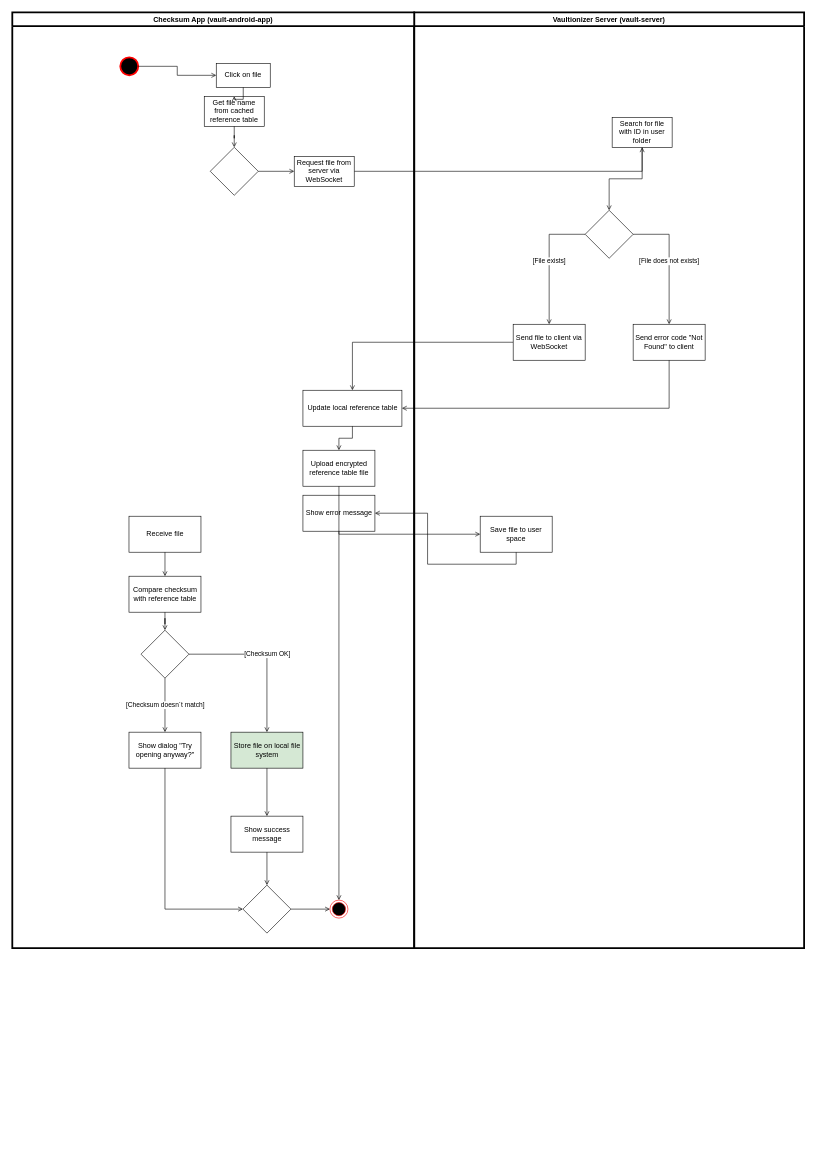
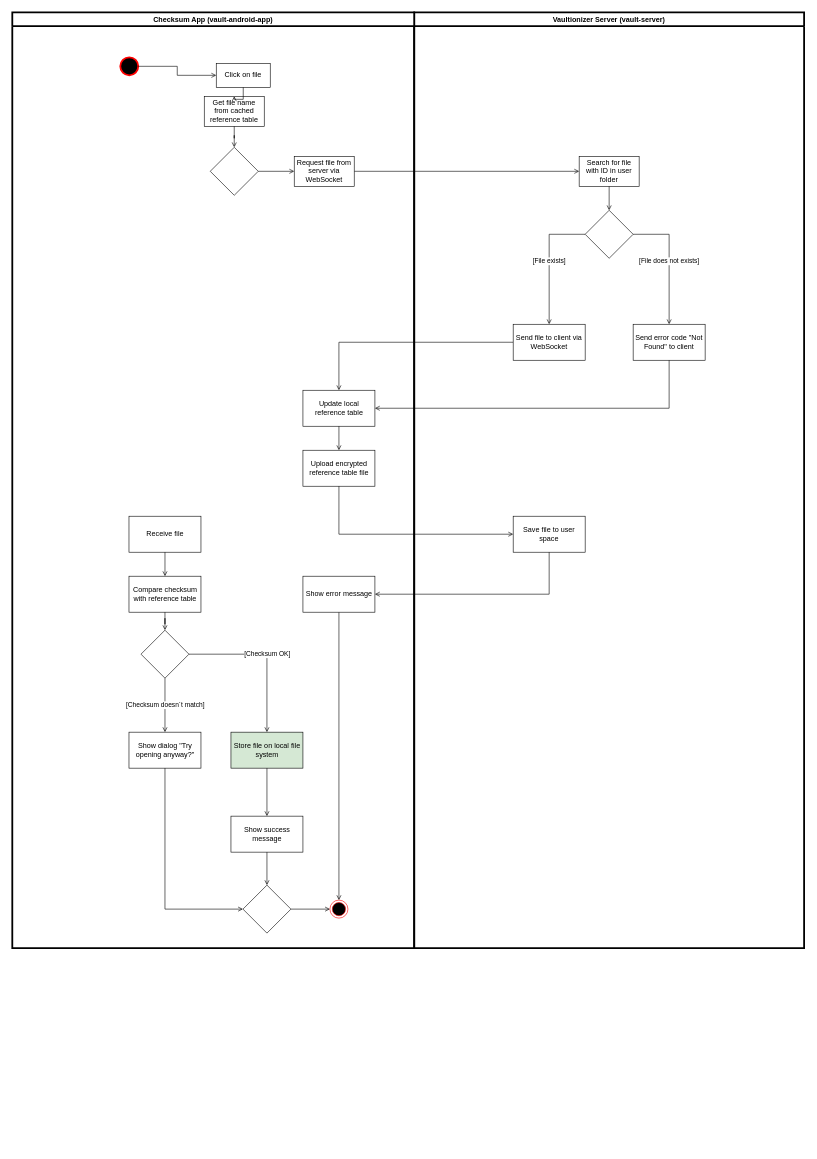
(642, 132) -> (609, 171)
(353, 408) -> (339, 408)
(339, 513) -> (339, 594)
(516, 534) -> (549, 534)
